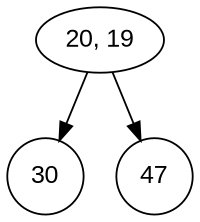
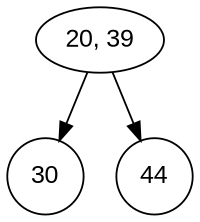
(100, 40) -> (100, 40)
(155, 176) -> (155, 176)
